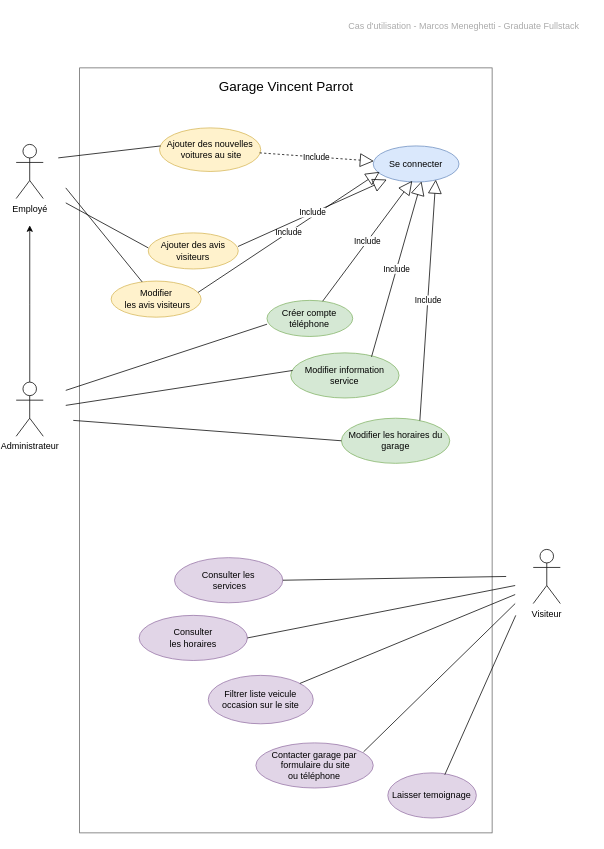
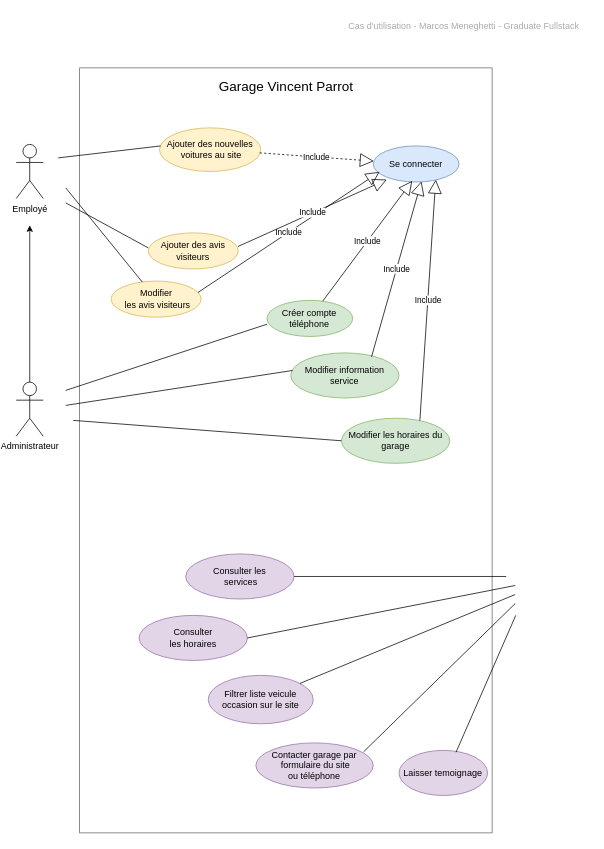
(547, 576) -> none
(229, 580) -> (240, 576)
(432, 795) -> (443, 773)
